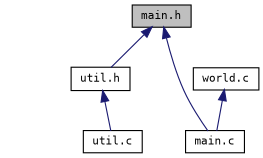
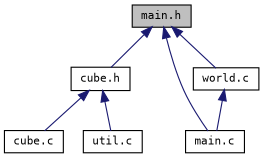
none -> (198, 51)
(101, 79) -> (101, 79)
none -> (34, 142)
